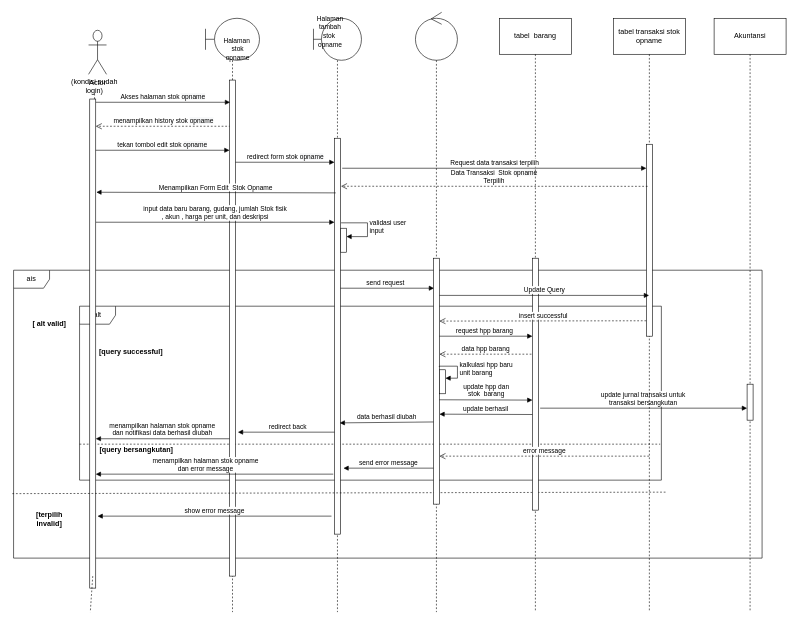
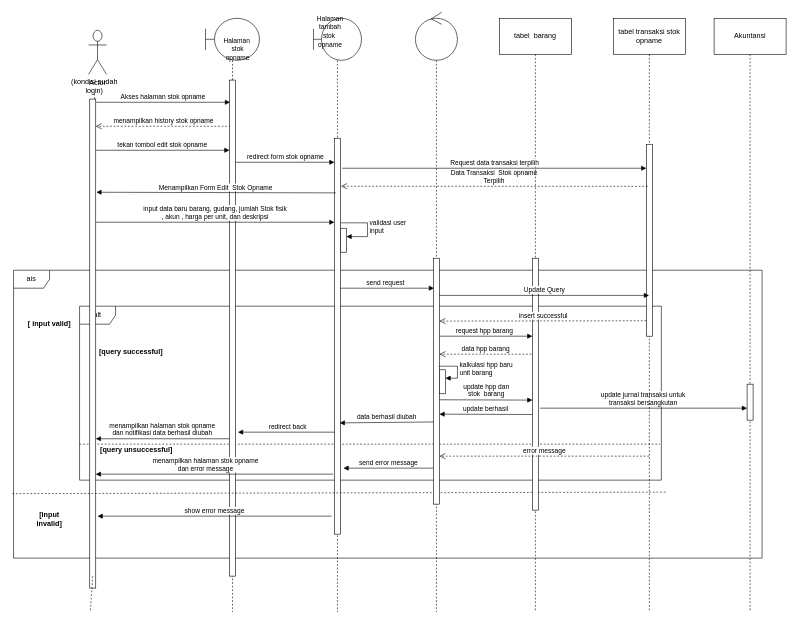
(50, 324) -> (50, 324)
(137, 450) -> (137, 450)
(50, 519) -> (50, 519)
